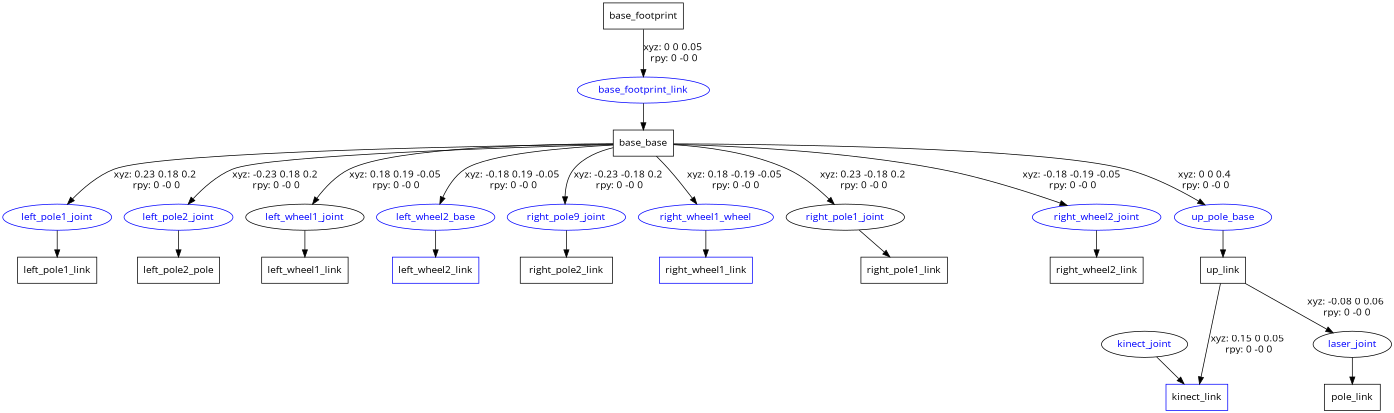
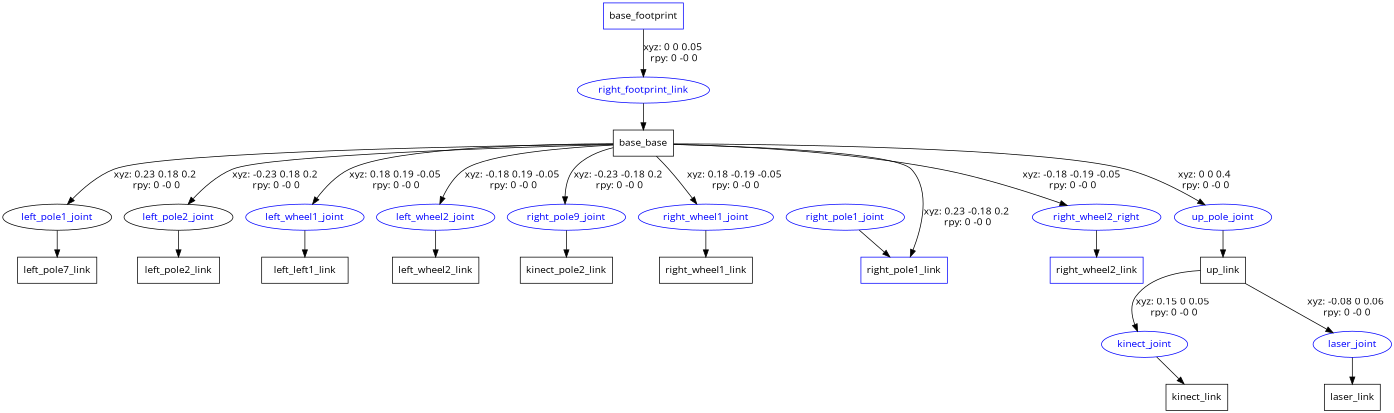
(643, 16) -> (643, 16)
(643, 90) -> (643, 90)
(757, 158) -> (913, 172)
(57, 217) -> (57, 217)
(179, 217) -> (179, 217)
(305, 217) -> (305, 217)
(436, 217) -> (436, 217)
(706, 217) -> (706, 217)
(845, 217) -> (845, 217)
(1097, 217) -> (1097, 217)
(1223, 217) -> (1223, 217)
(57, 270) -> (57, 270)
(179, 270) -> (179, 270)
(305, 270) -> (305, 270)
(436, 270) -> (436, 270)
(566, 270) -> (566, 270)
(706, 270) -> (706, 270)
(904, 270) -> (904, 270)
(1097, 270) -> (1097, 270)
(1211, 330) -> (1152, 283)
(1145, 344) -> (1145, 344)
(1352, 344) -> (1352, 344)
(1197, 397) -> (1197, 397)
(1352, 397) -> (1352, 397)
